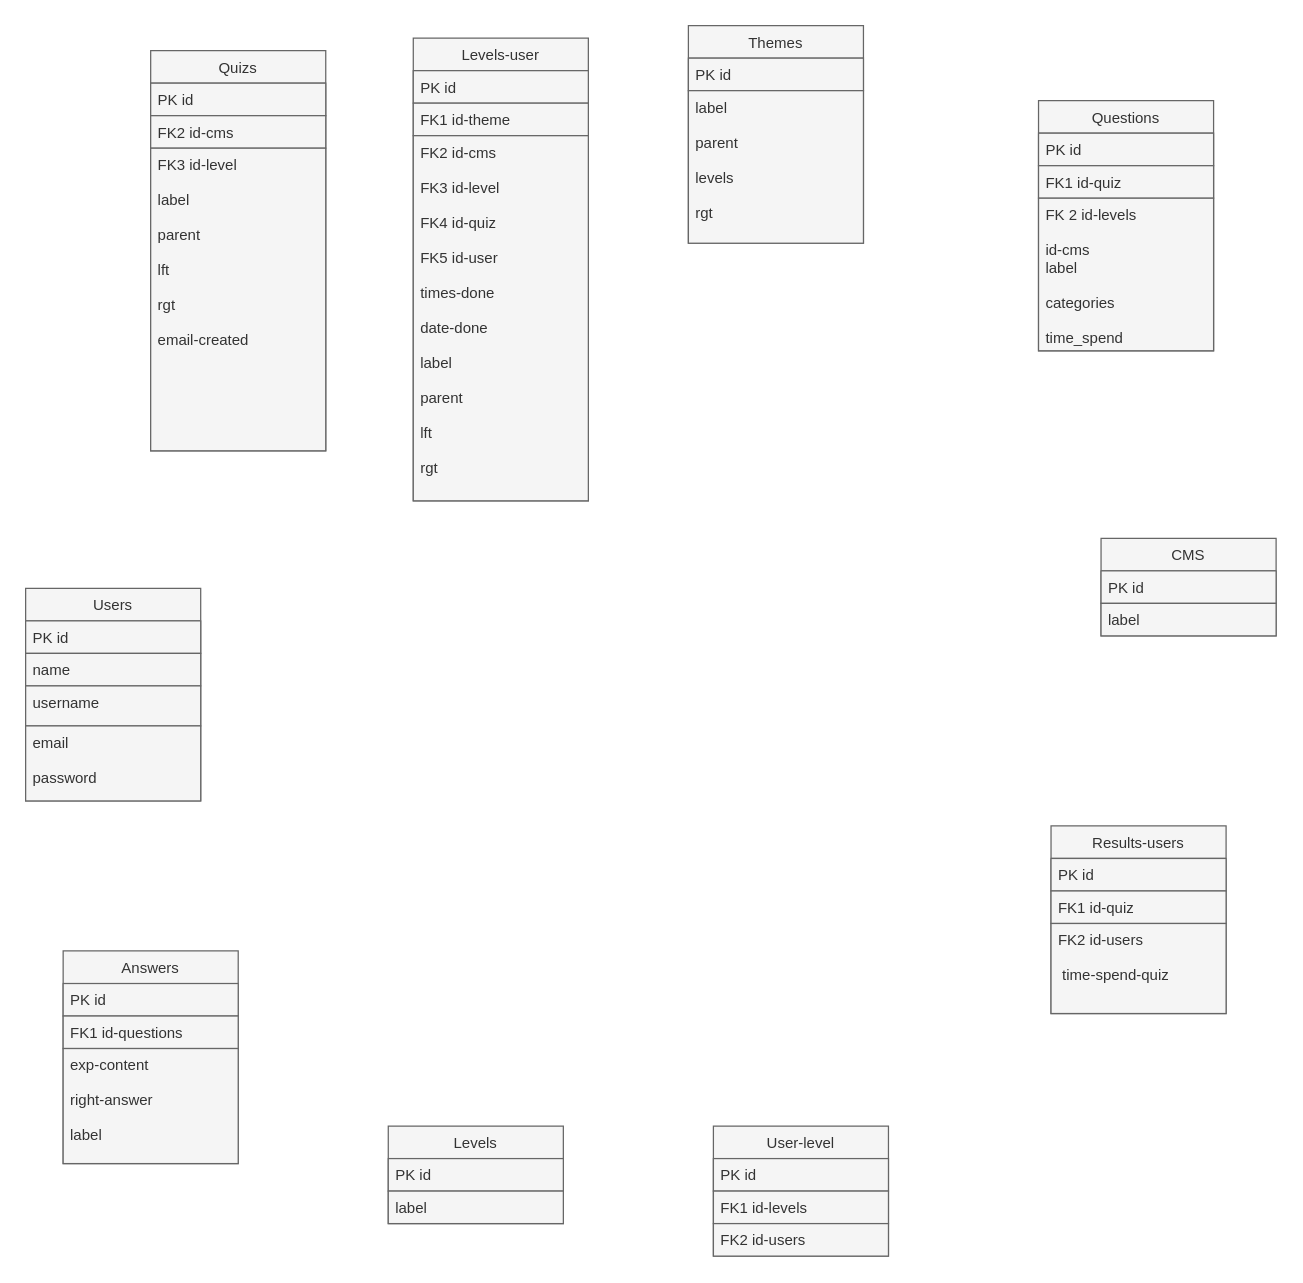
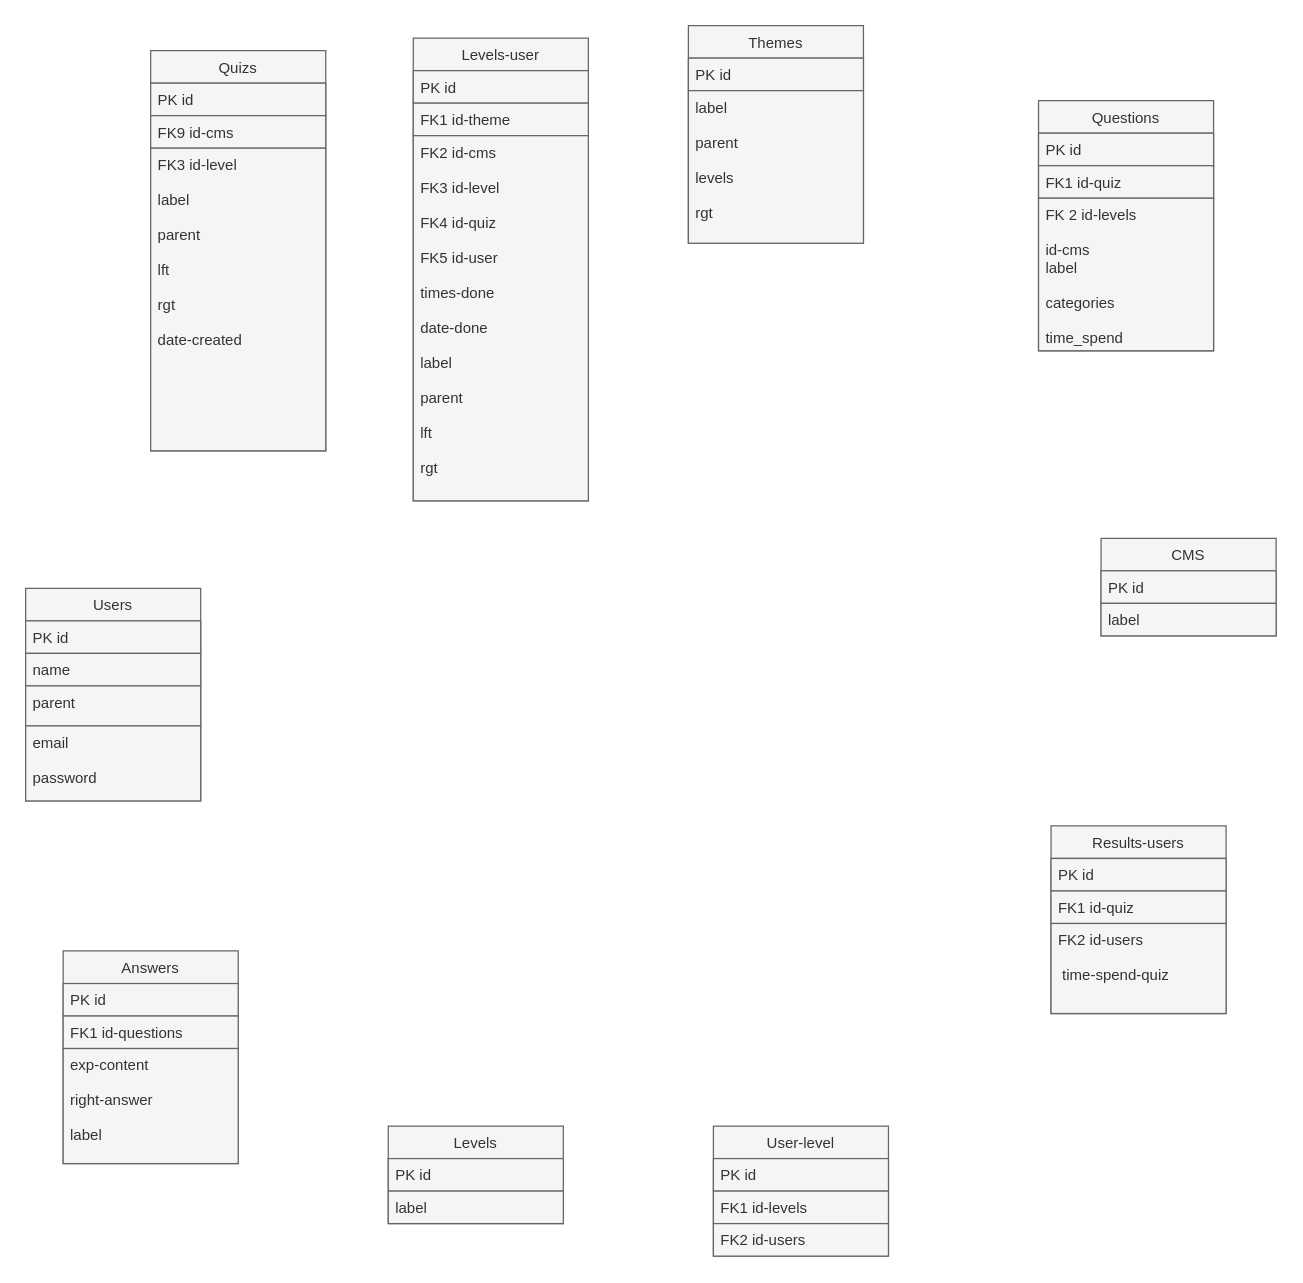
(196, 133) -> (196, 133)
(200, 165) -> (200, 165)
(66, 703) -> (58, 703)
